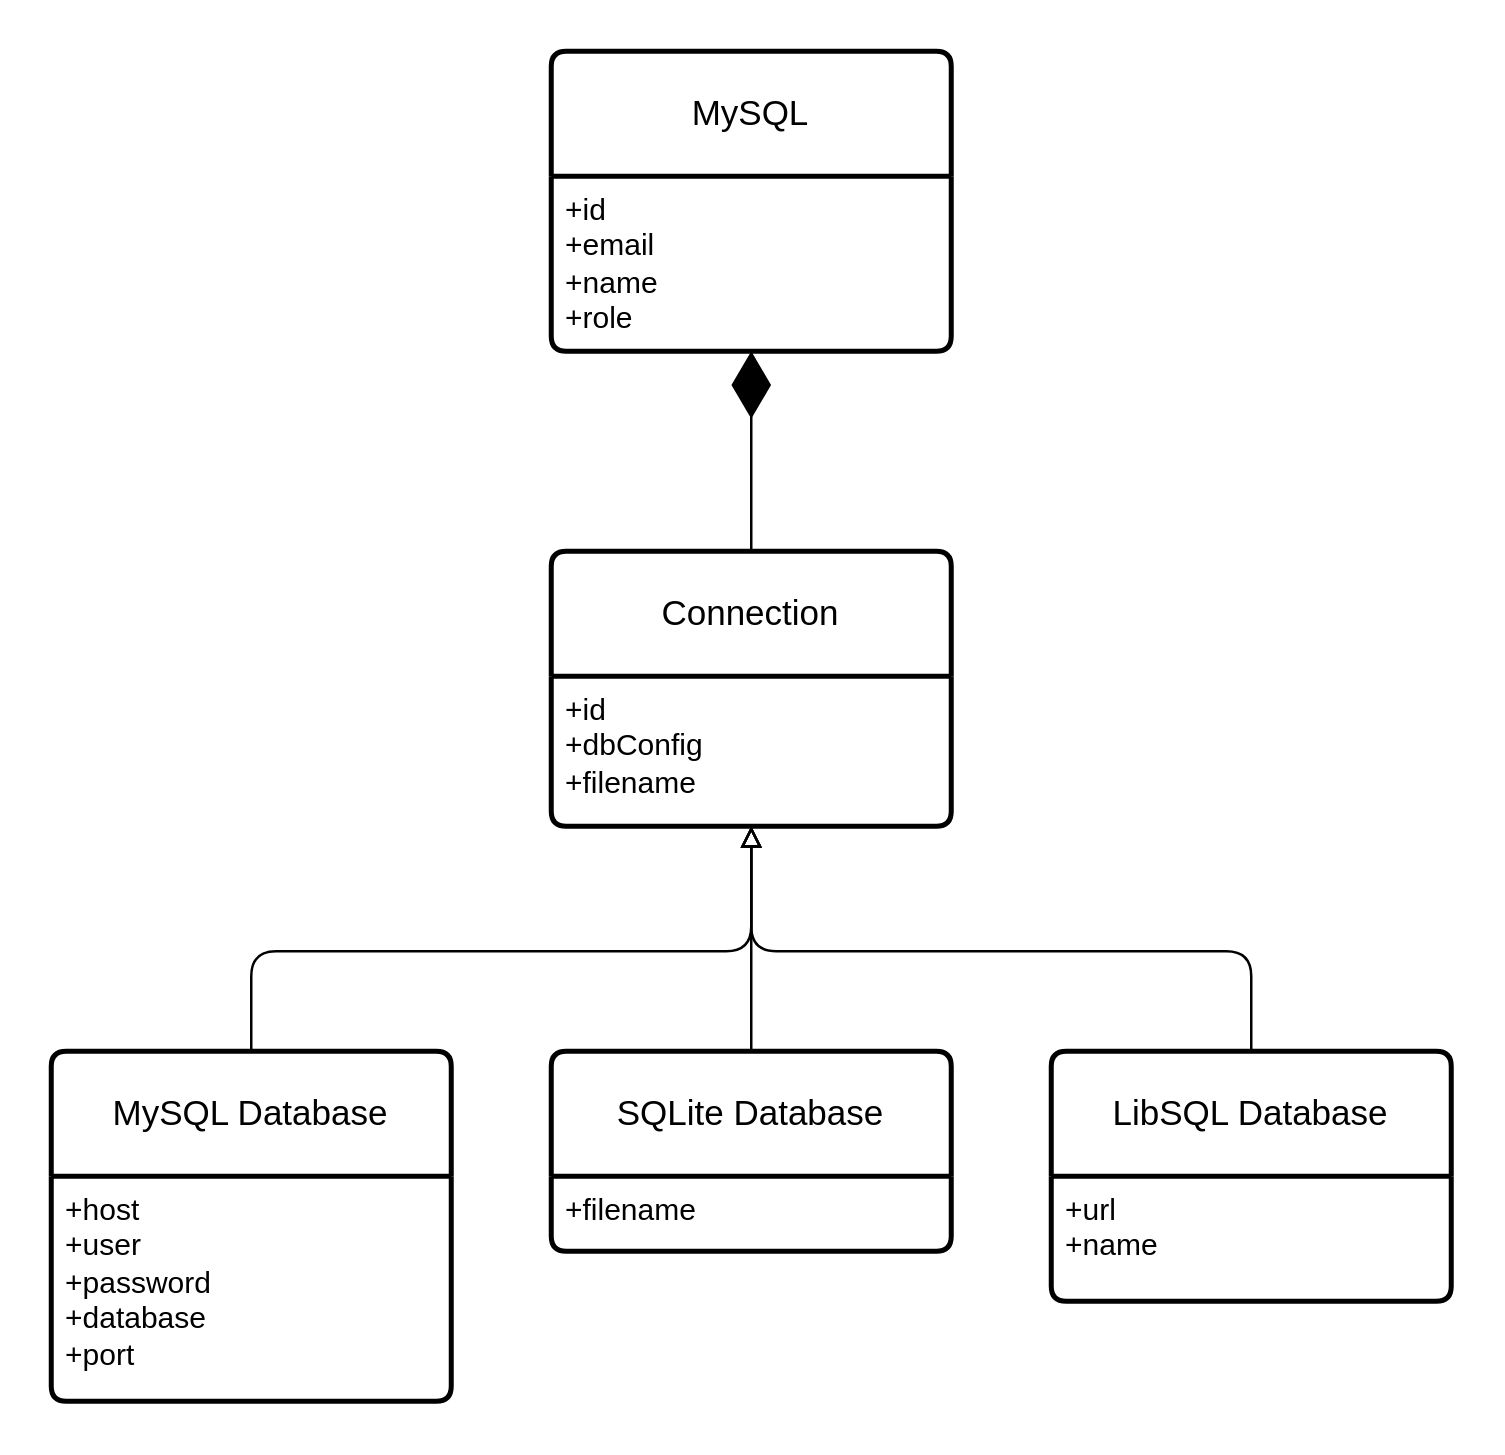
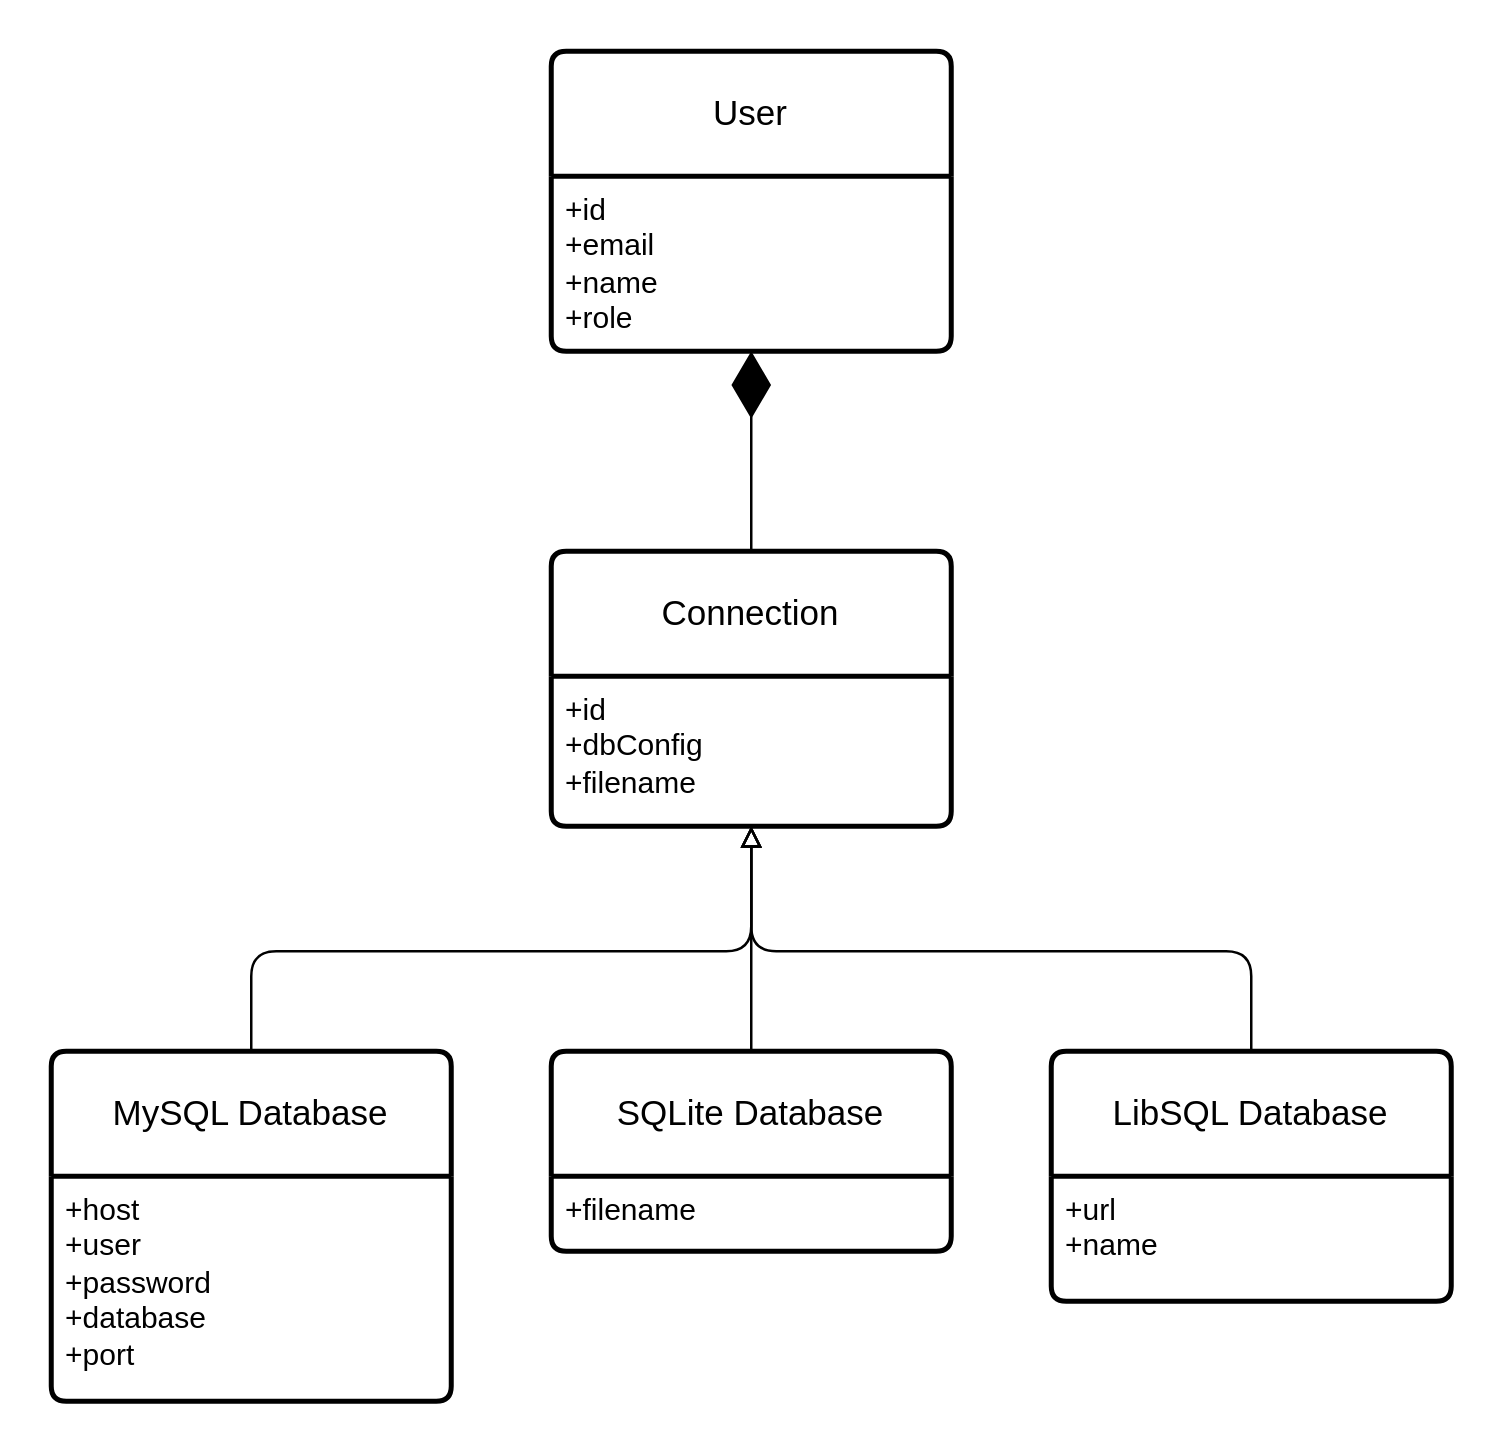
(751, 114) -> (751, 114)
